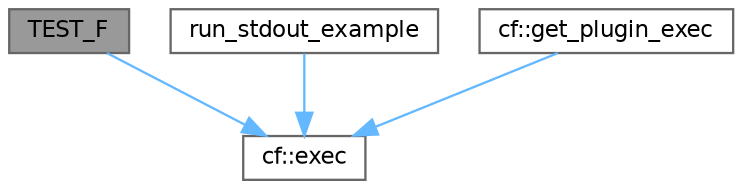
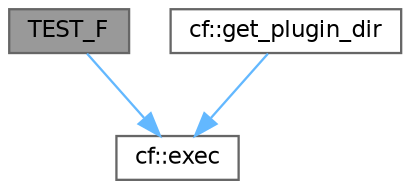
(304, 31) -> none
(606, 31) -> (286, 31)
